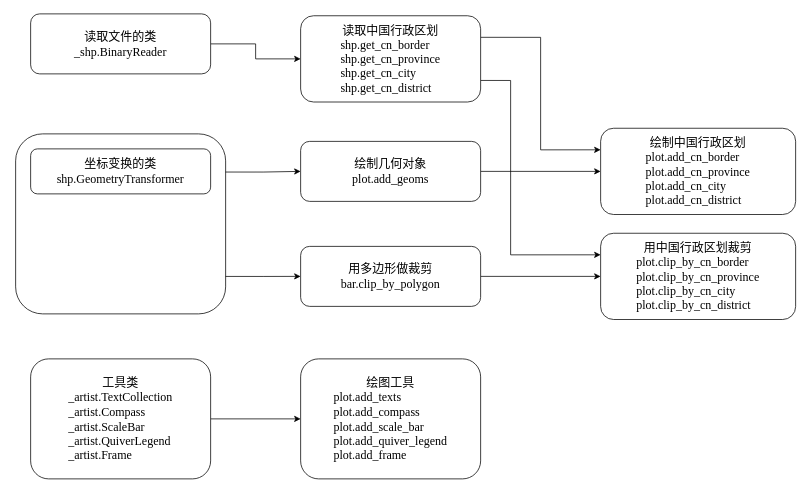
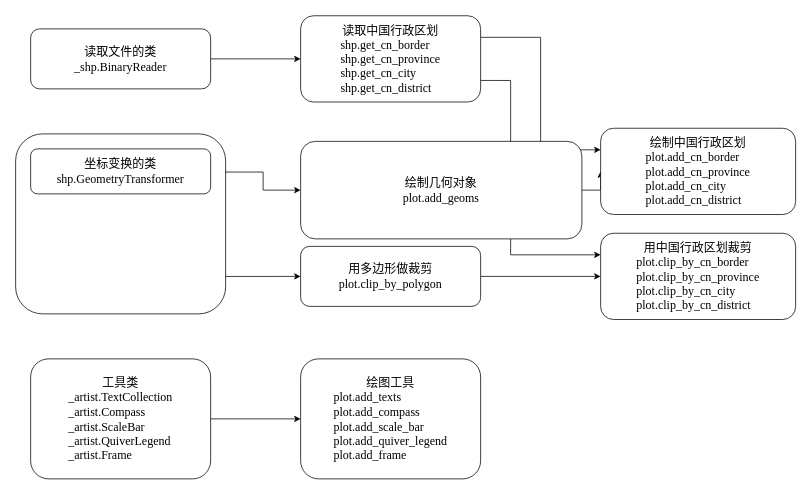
(120, 44) -> (120, 59)
(390, 171) -> (441, 190)
(390, 276) -> (390, 276)
